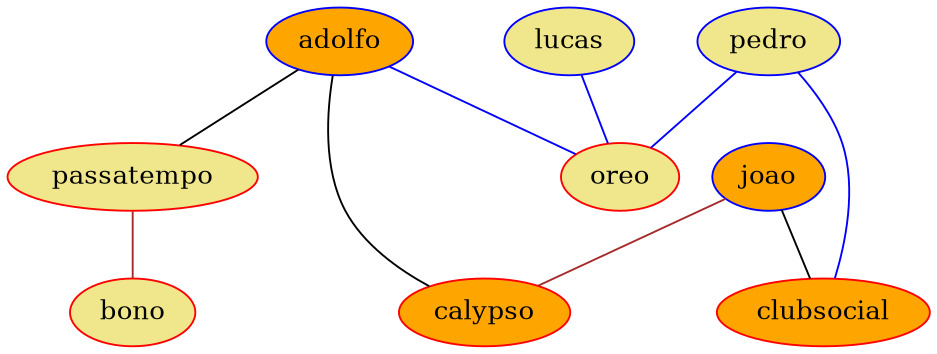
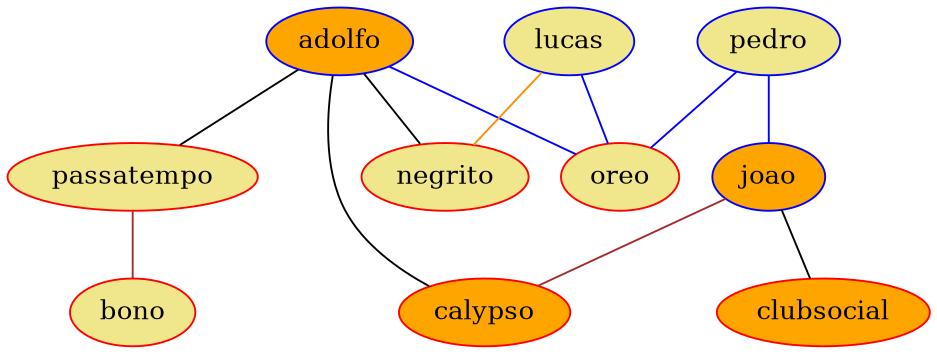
(848, 169) -> (769, 109)
none -> (445, 177)
